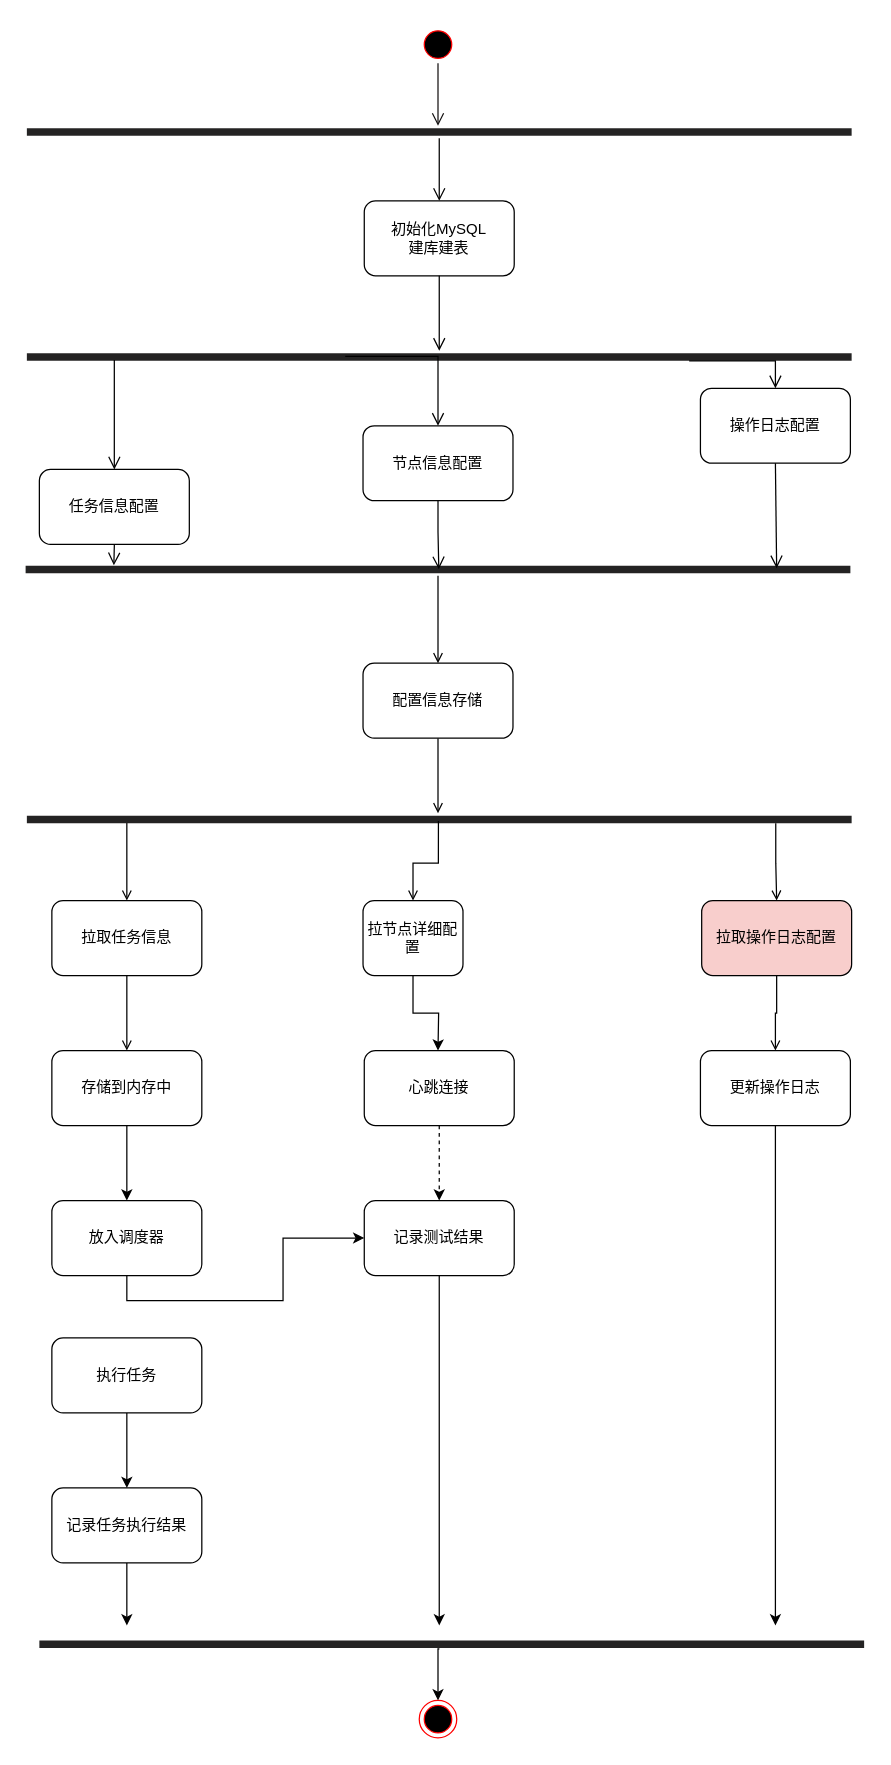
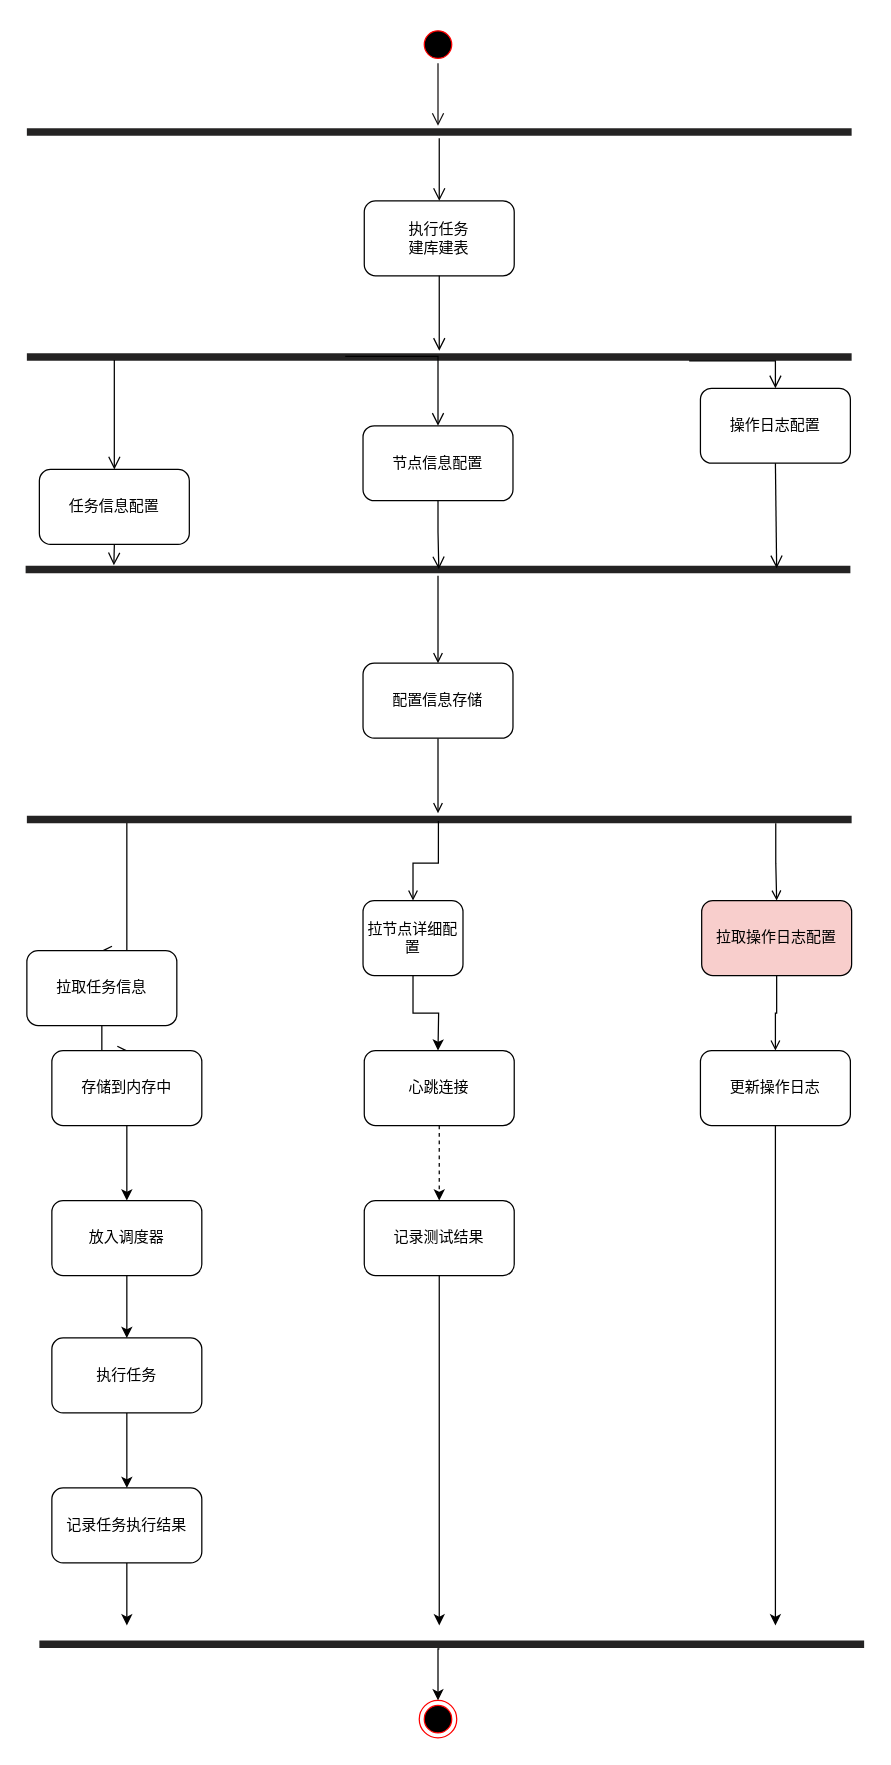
(439, 238) -> (439, 238)
(127, 938) -> (102, 988)
(271, 1301) -> (127, 1314)
